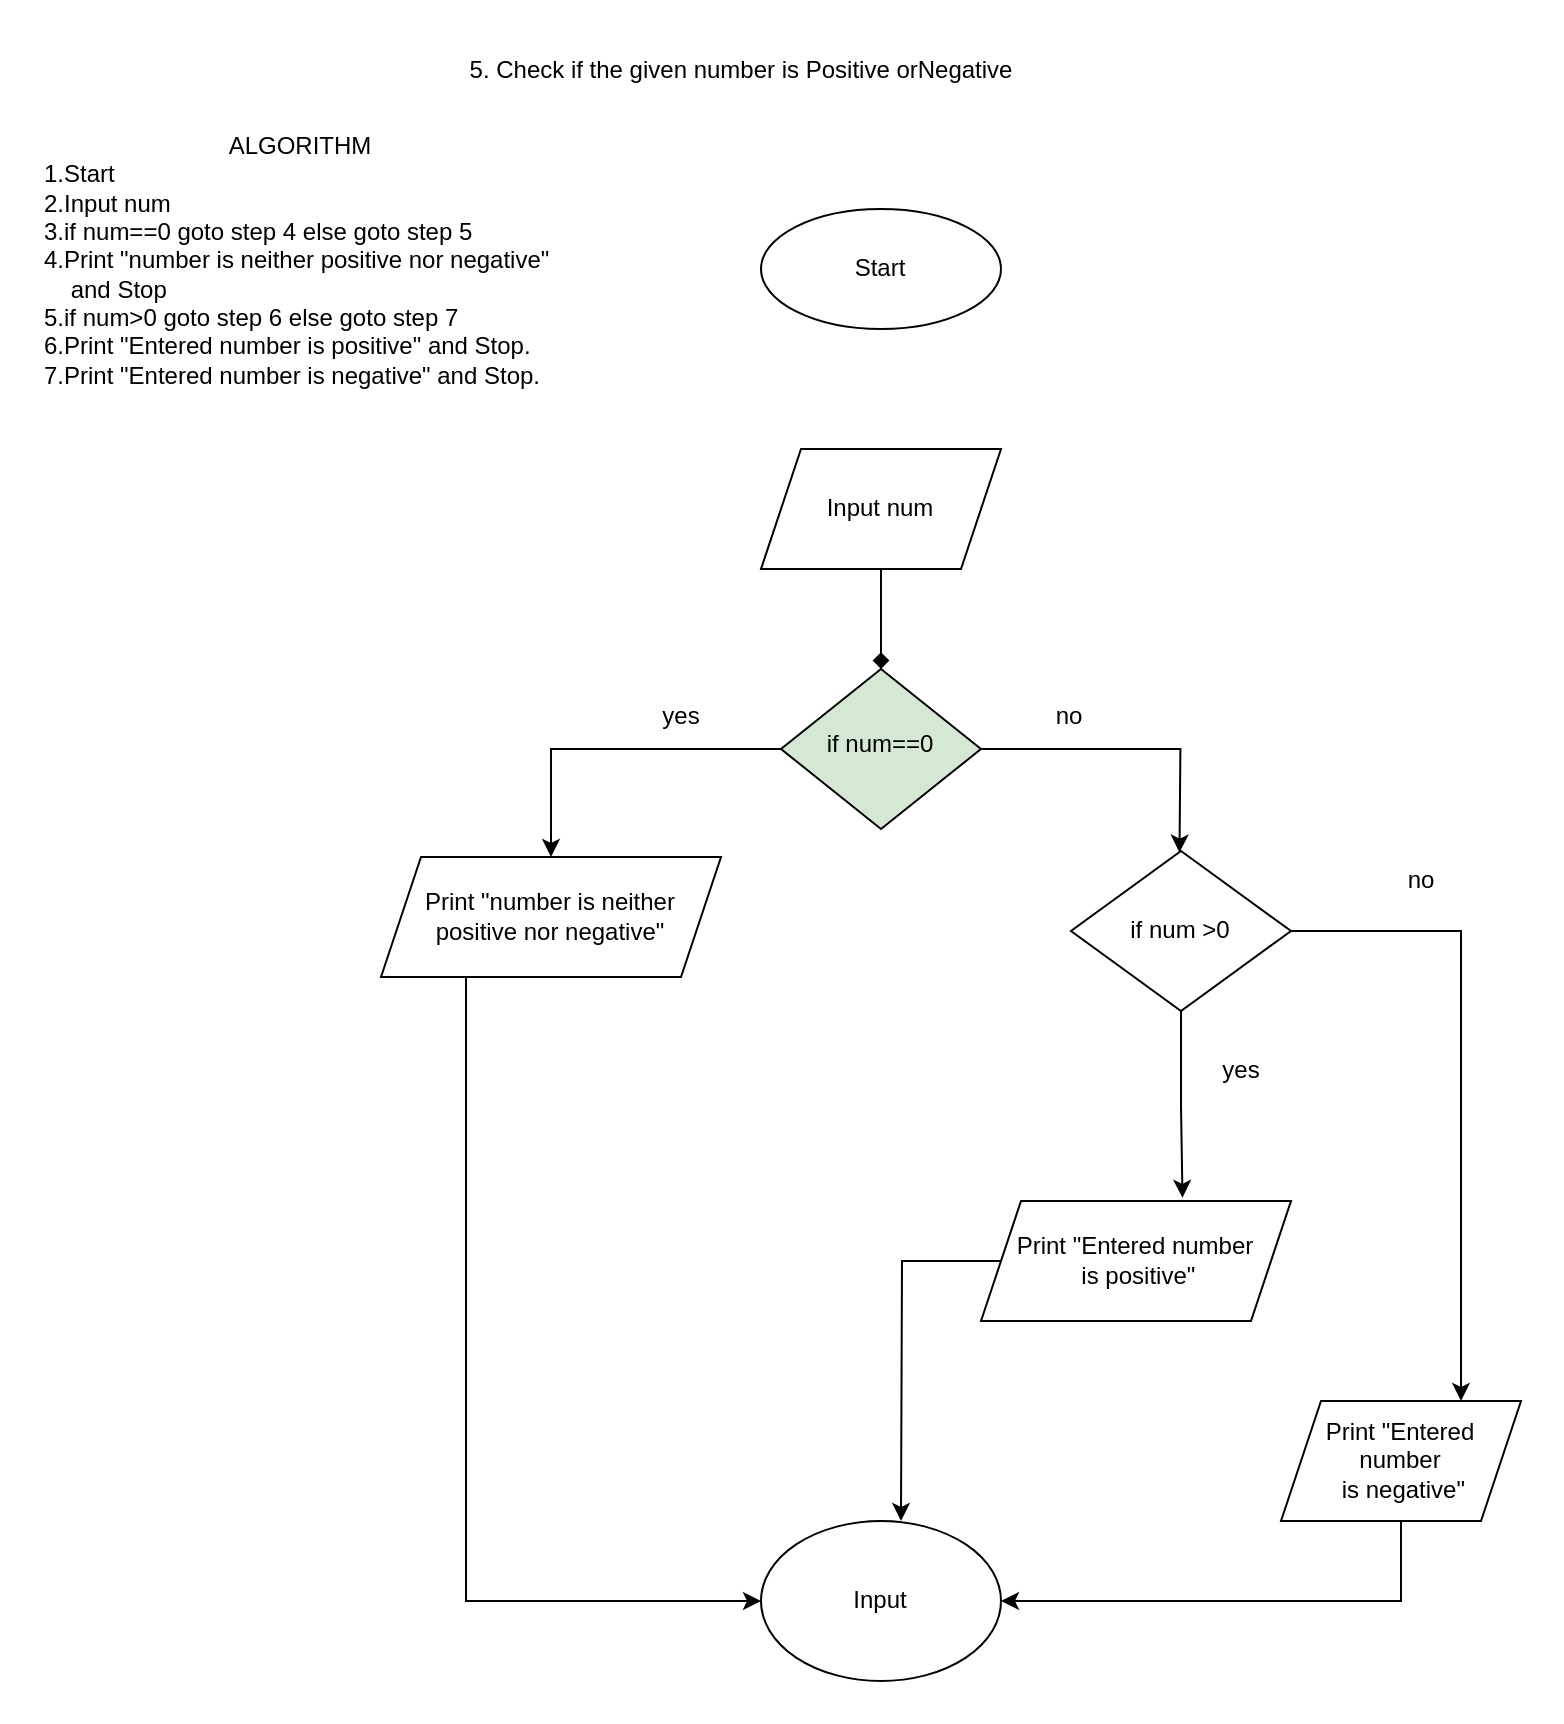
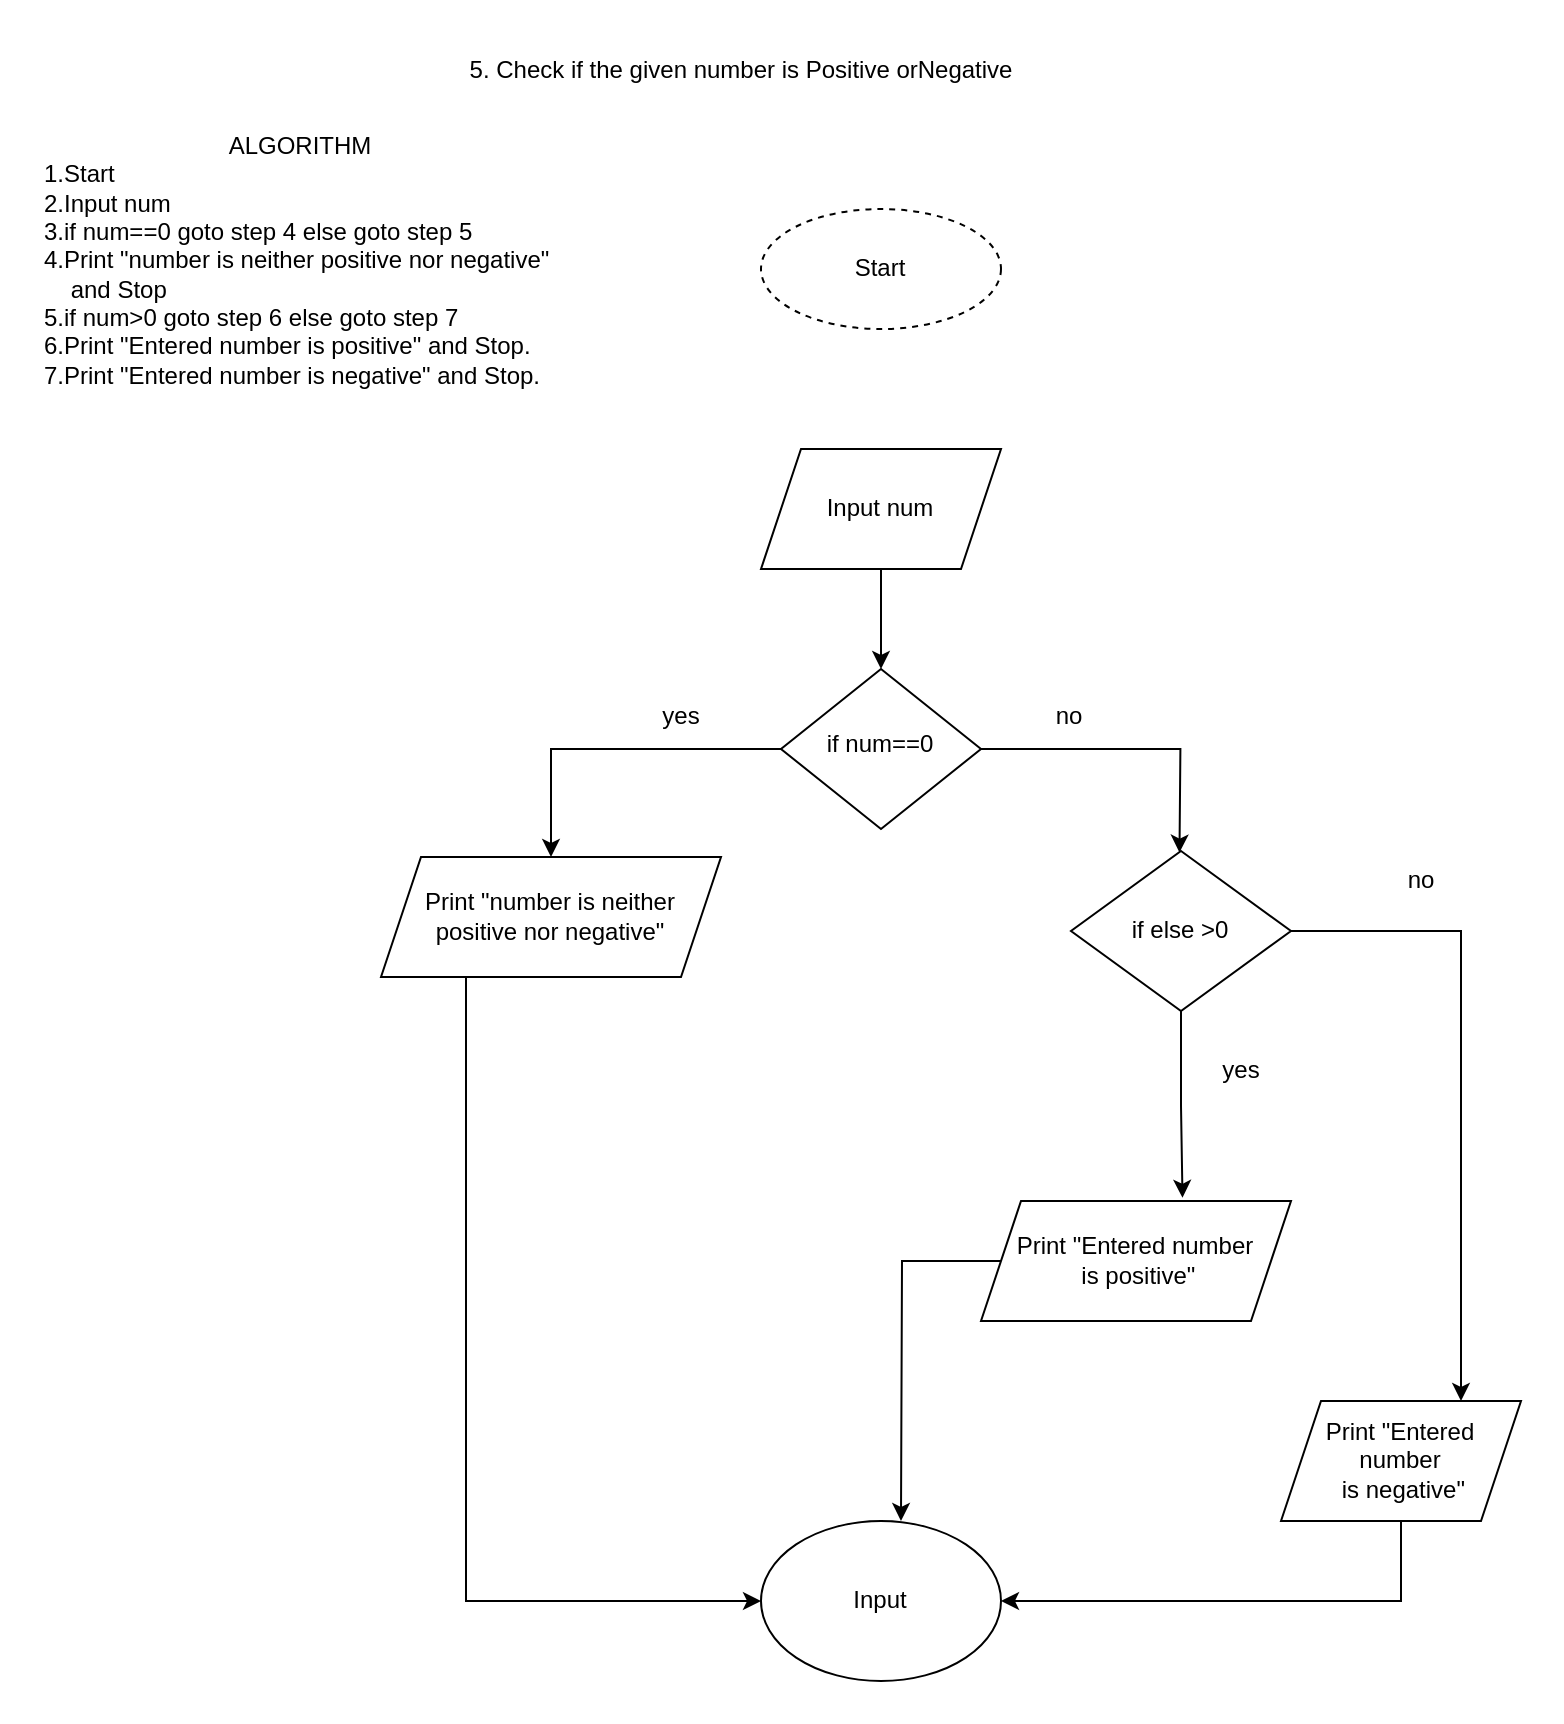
(881, 269) -> (881, 269)
(881, 653) -> (881, 654)
(881, 749) -> (881, 749)
(1181, 931) -> (1181, 931)
